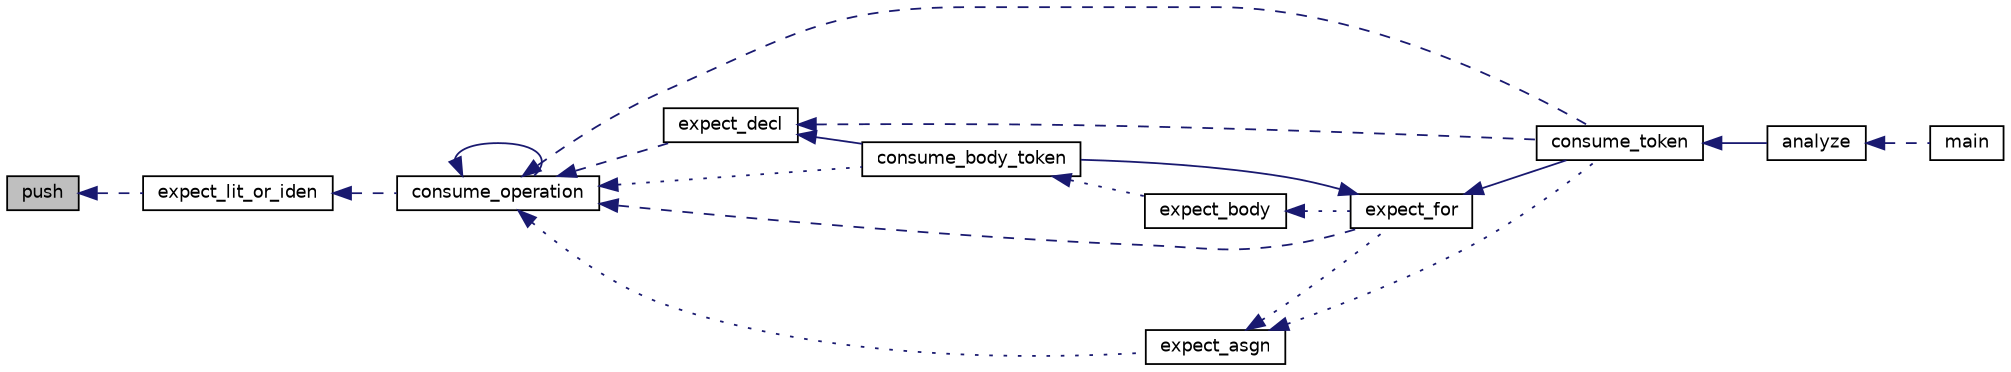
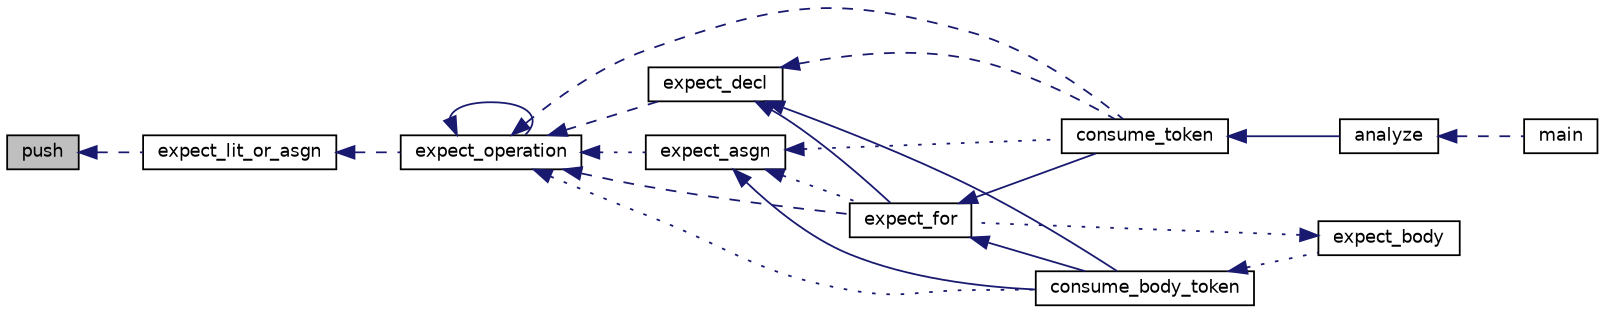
none -> (842, 161)
(238, 193) -> (240, 152)
(498, 193) -> (491, 152)
none -> (880, 265)
